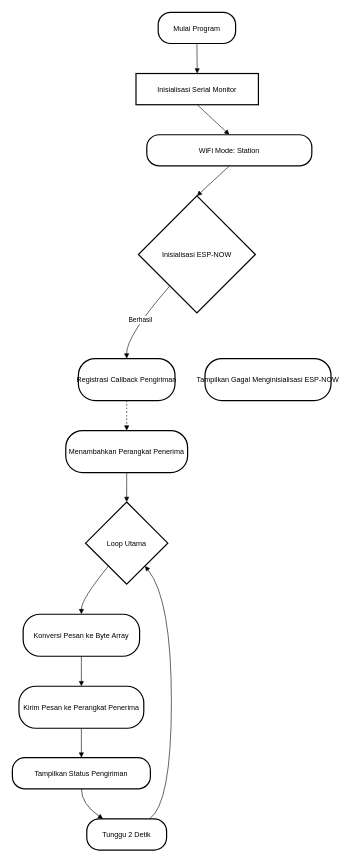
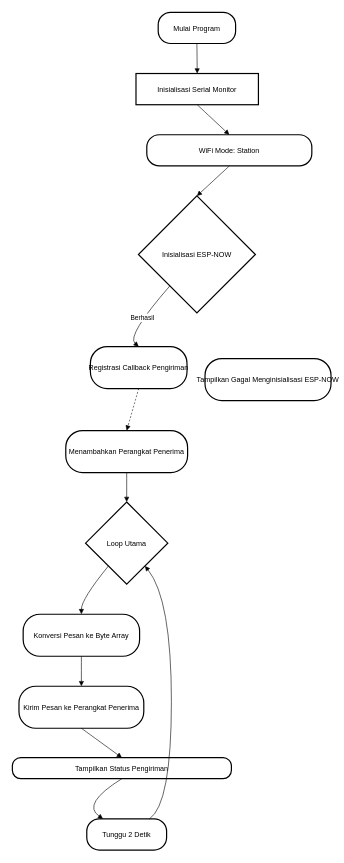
(127, 380) -> (139, 368)
(81, 773) -> (122, 768)
